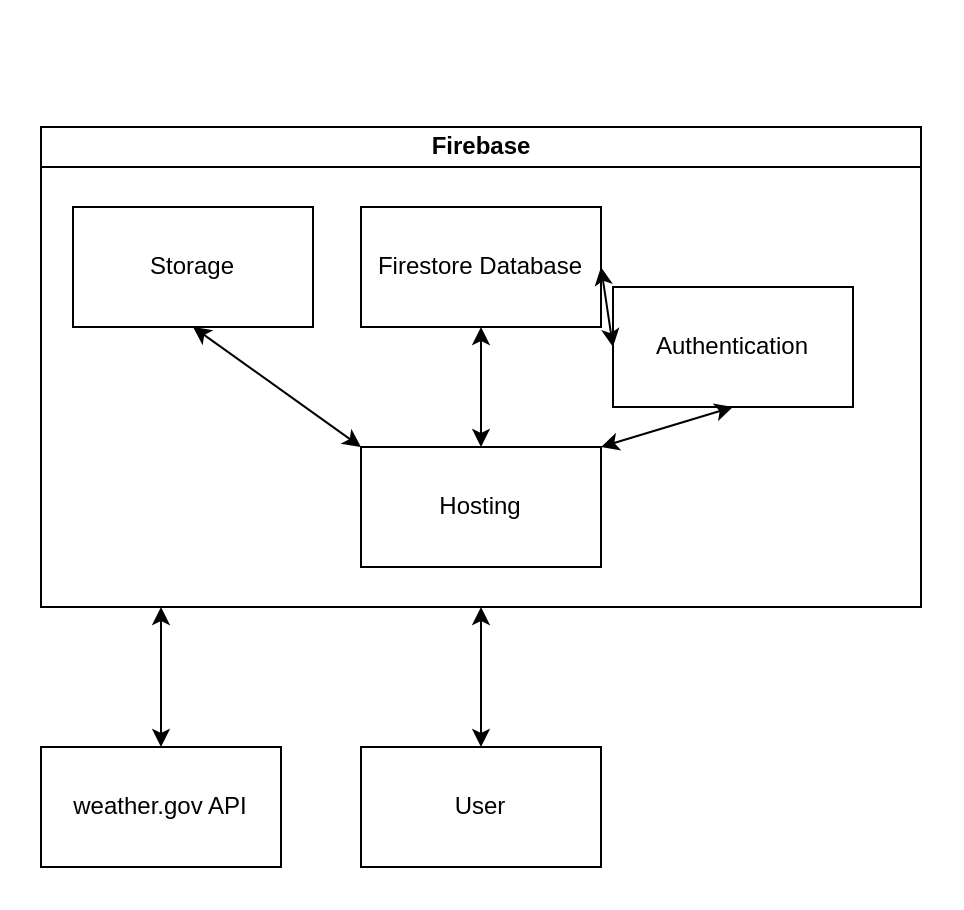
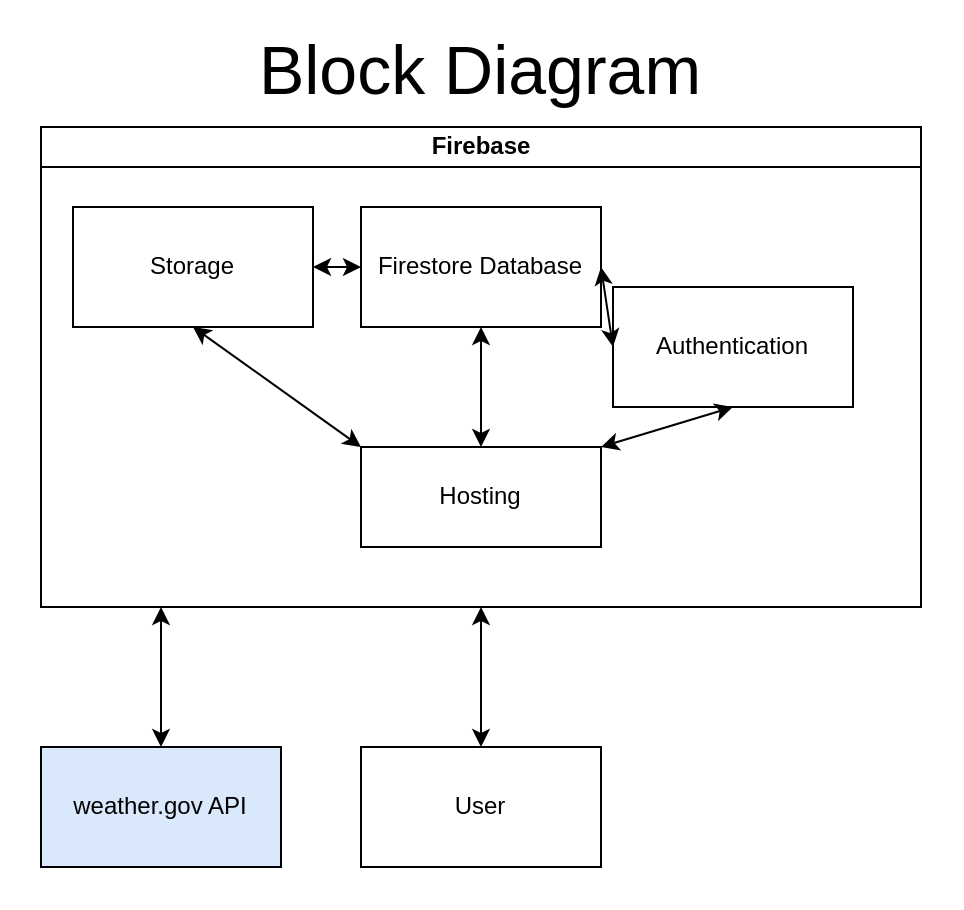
none -> (481, 71)
none -> (337, 267)
(481, 507) -> (481, 497)
(161, 807) -> (161, 807)
